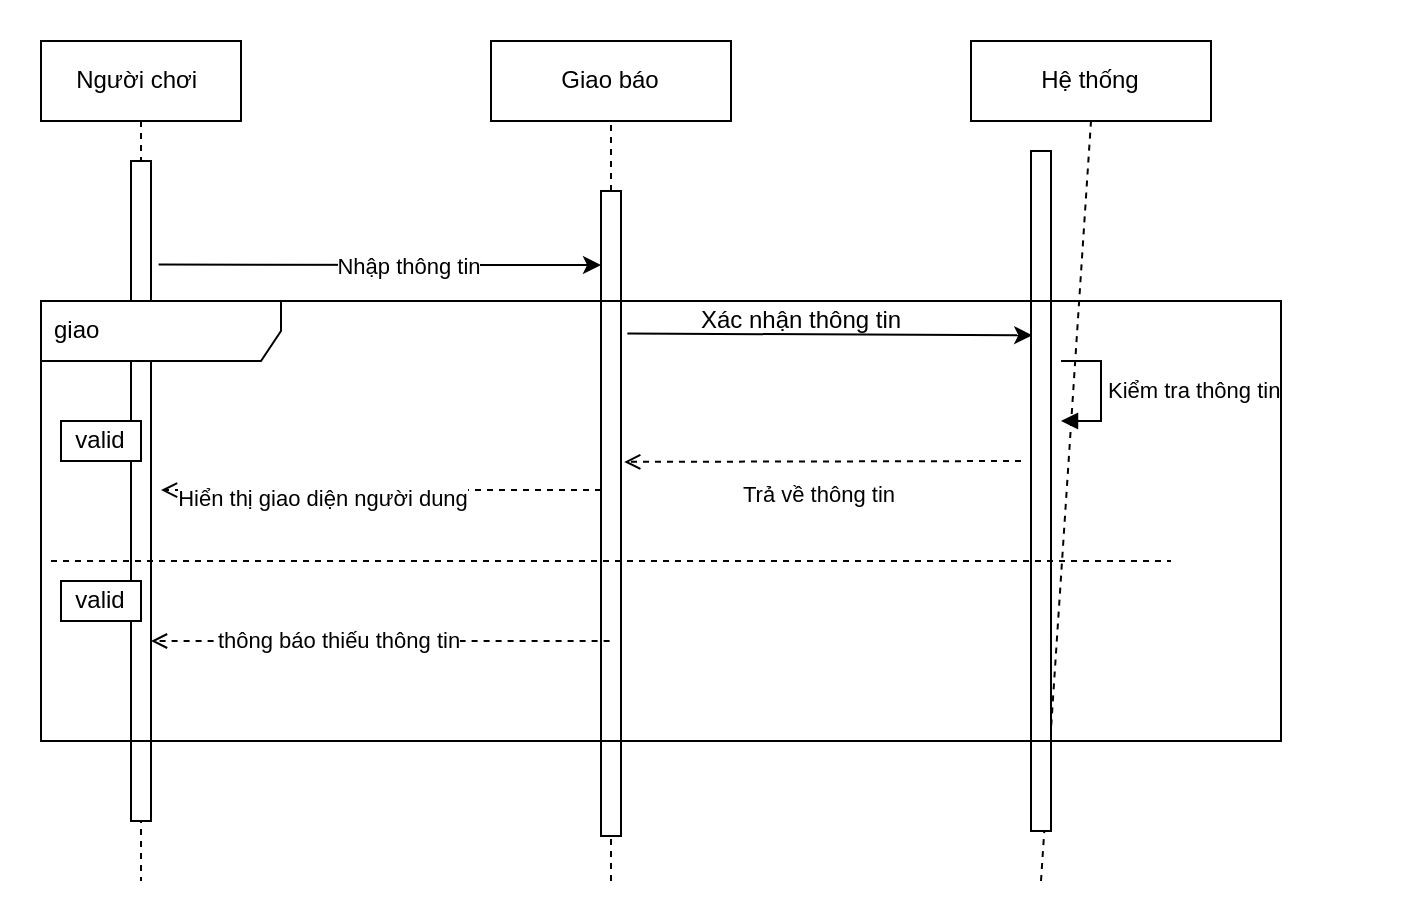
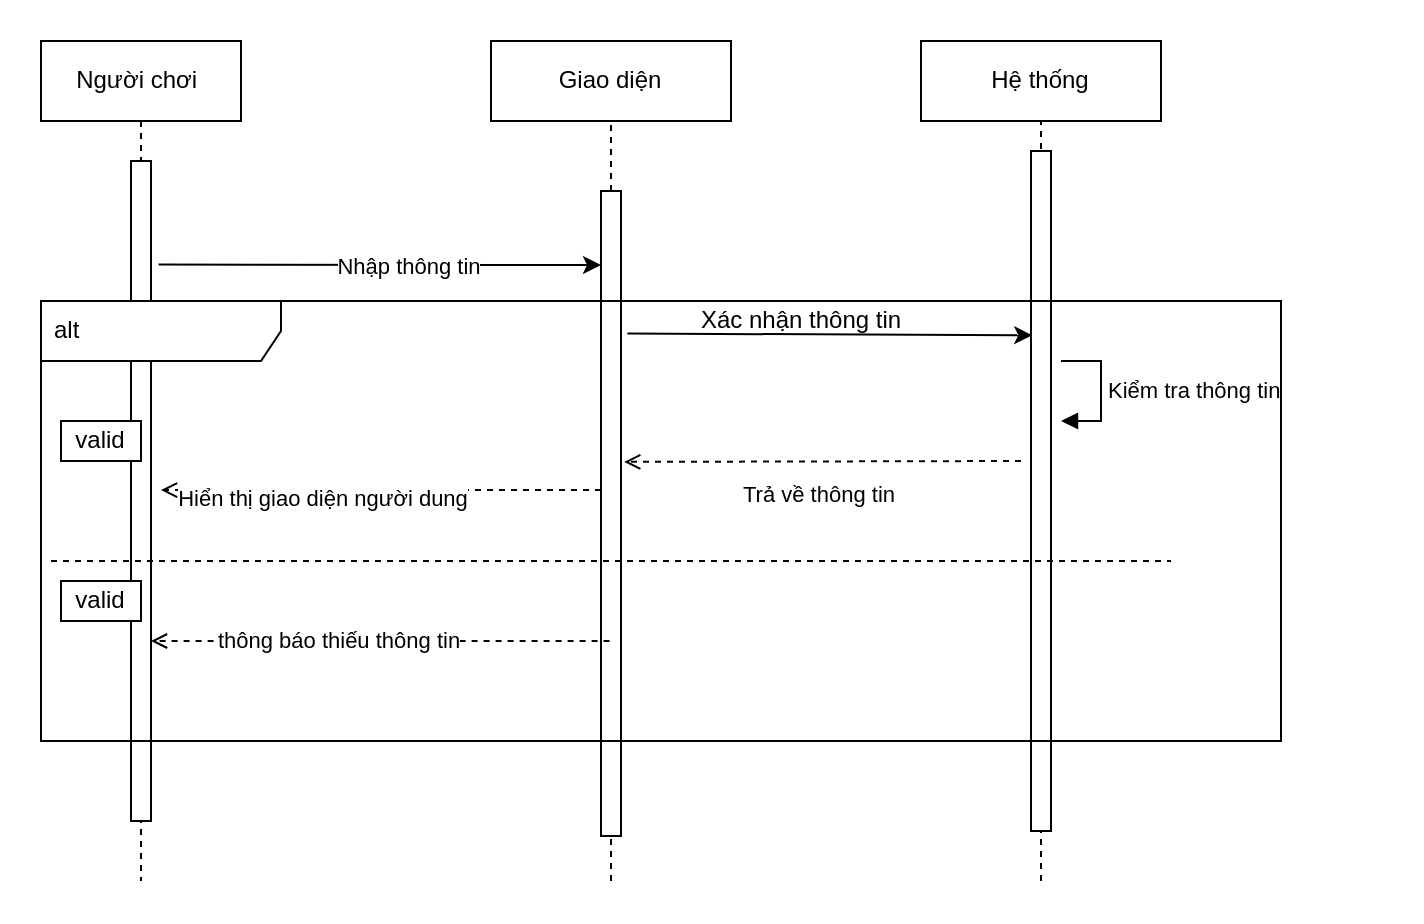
(611, 81) -> (611, 81)
(1091, 81) -> (1041, 81)
(79, 331) -> (72, 331)
